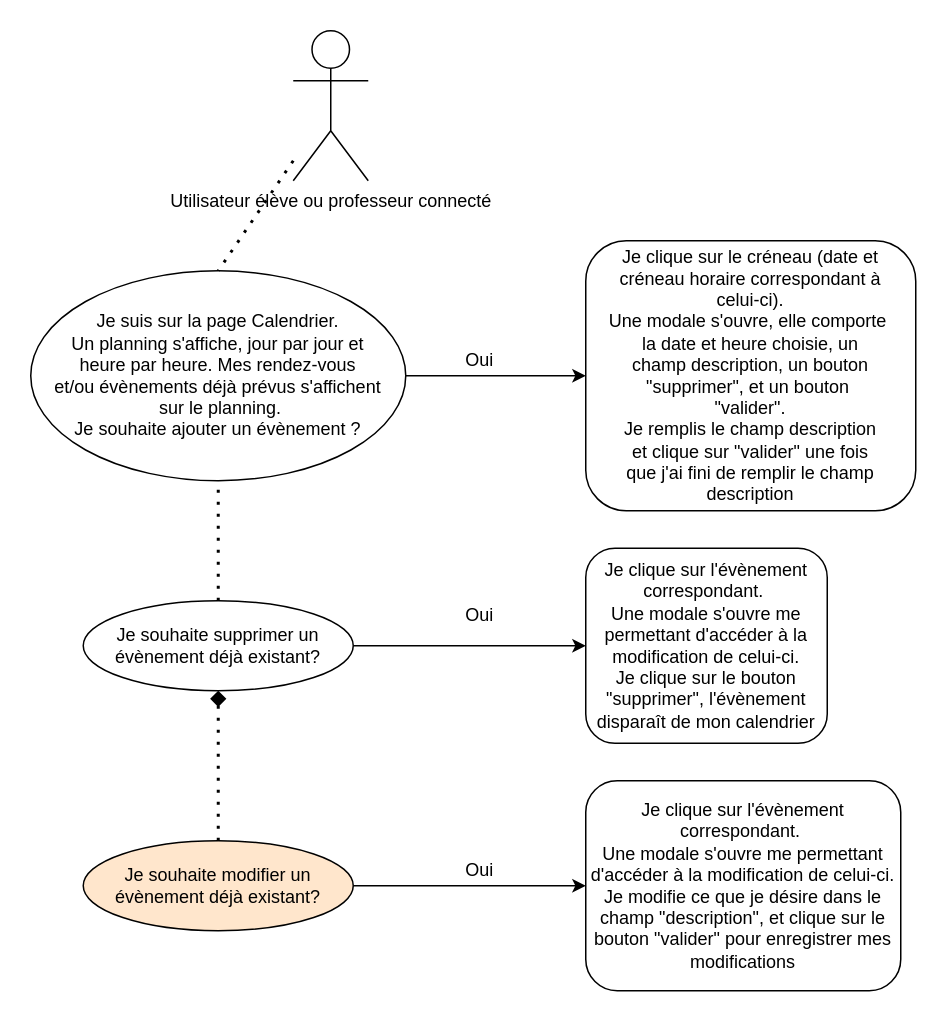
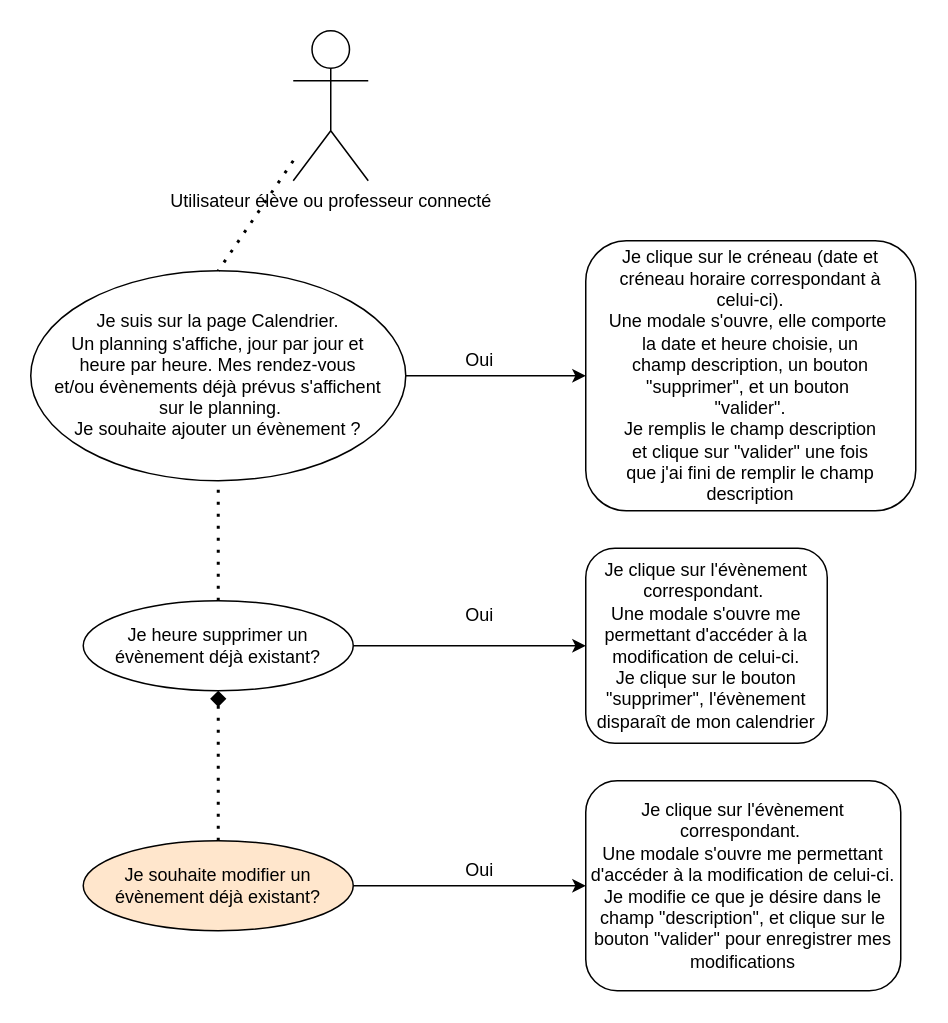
(218, 646) -> (218, 646)
